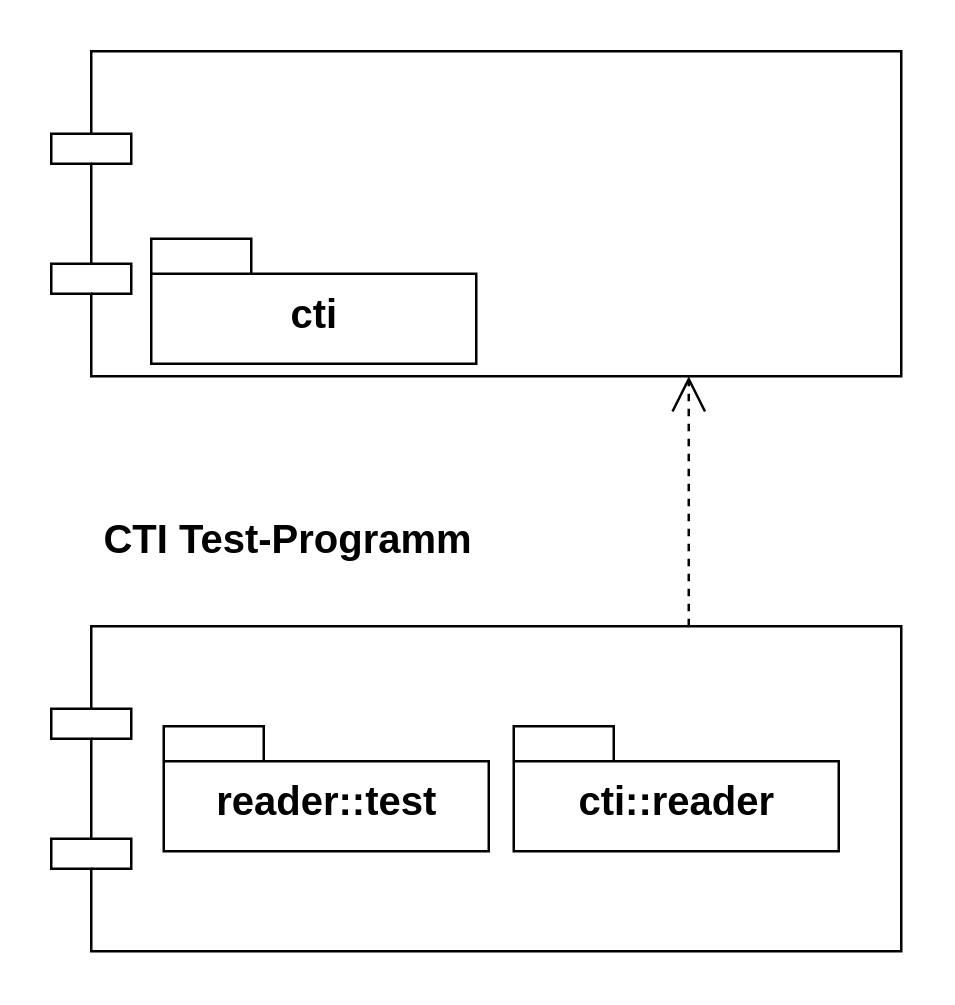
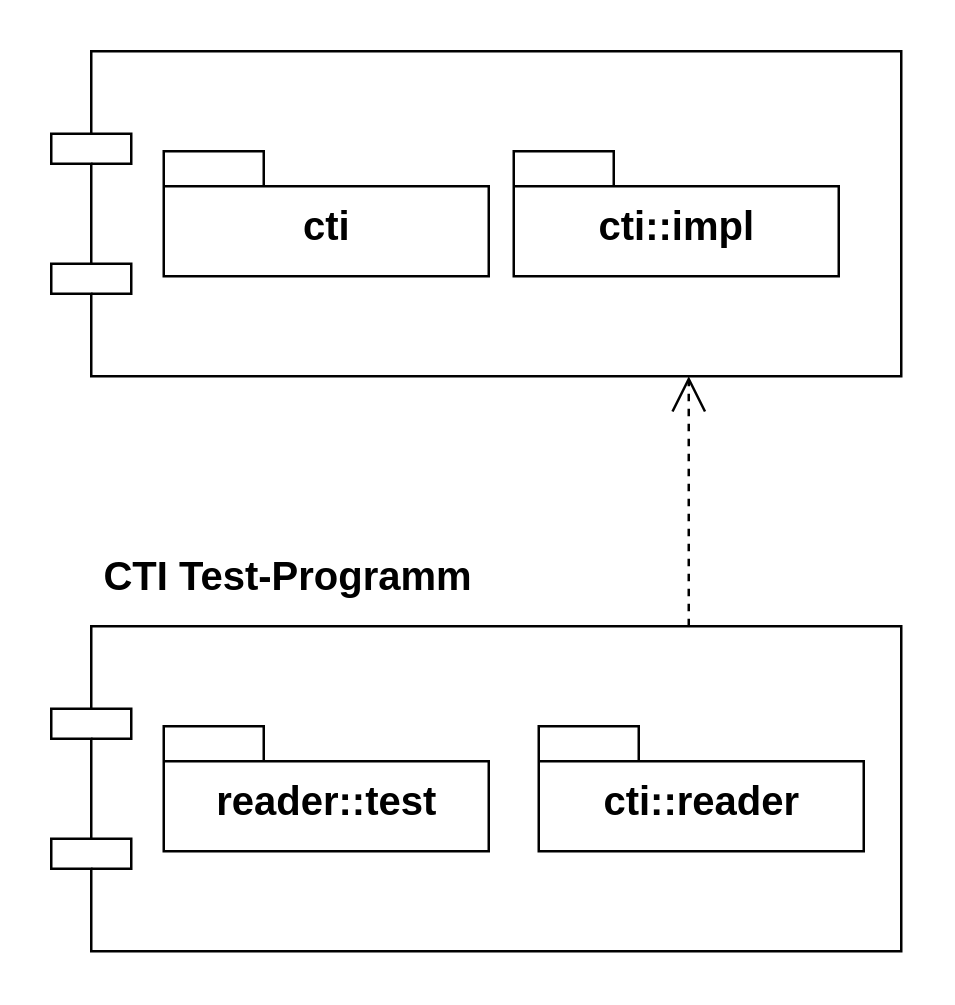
none -> (676, 214)
(314, 301) -> (326, 214)
(289, 539) -> (289, 576)
(676, 789) -> (701, 789)
